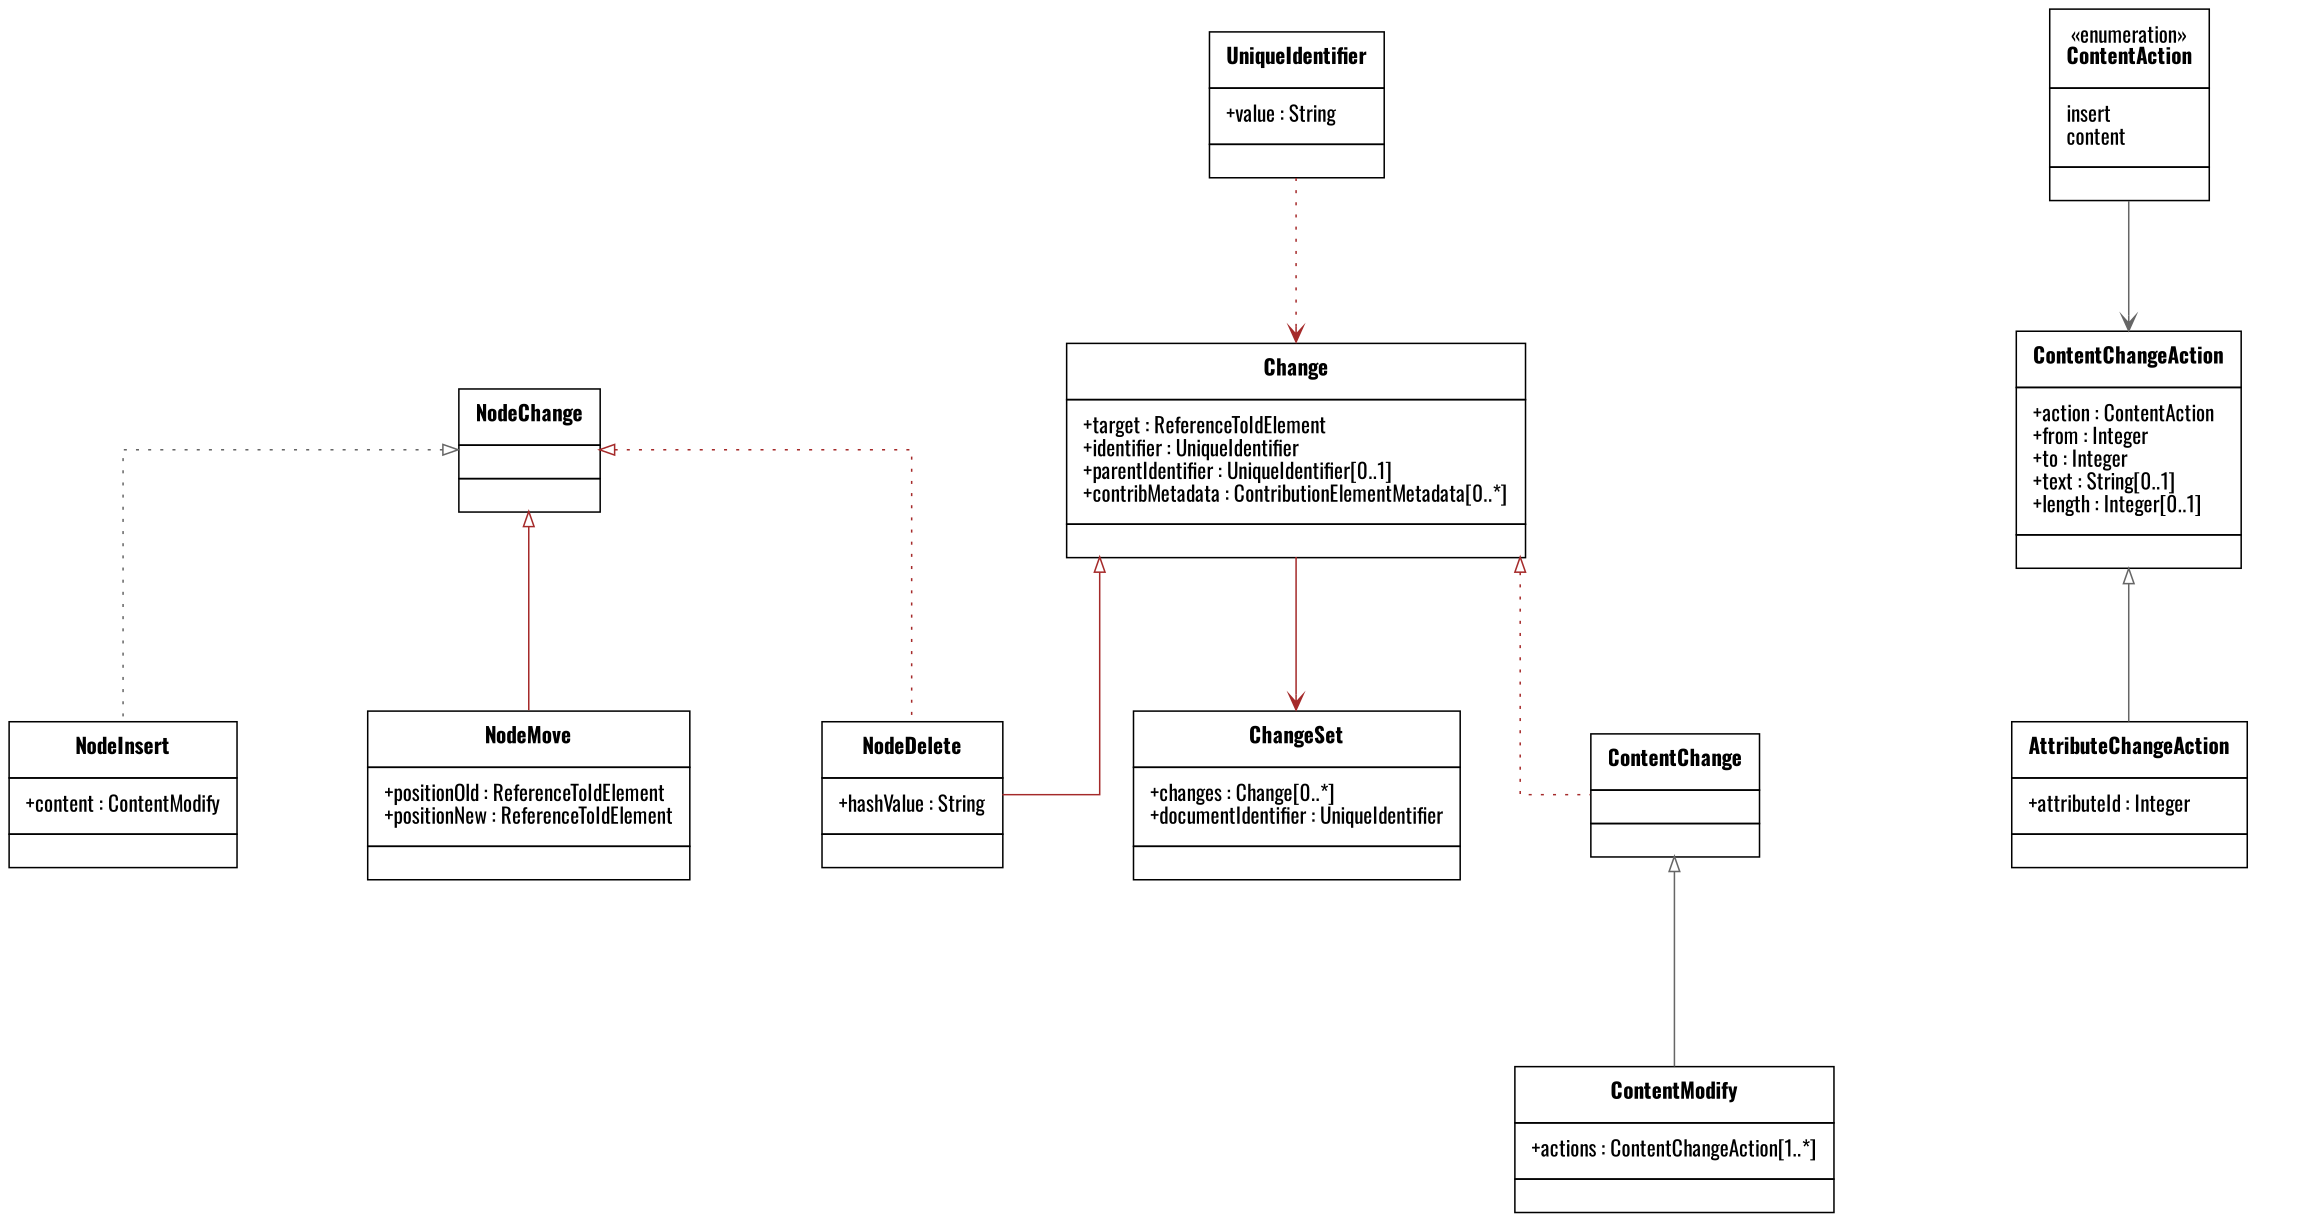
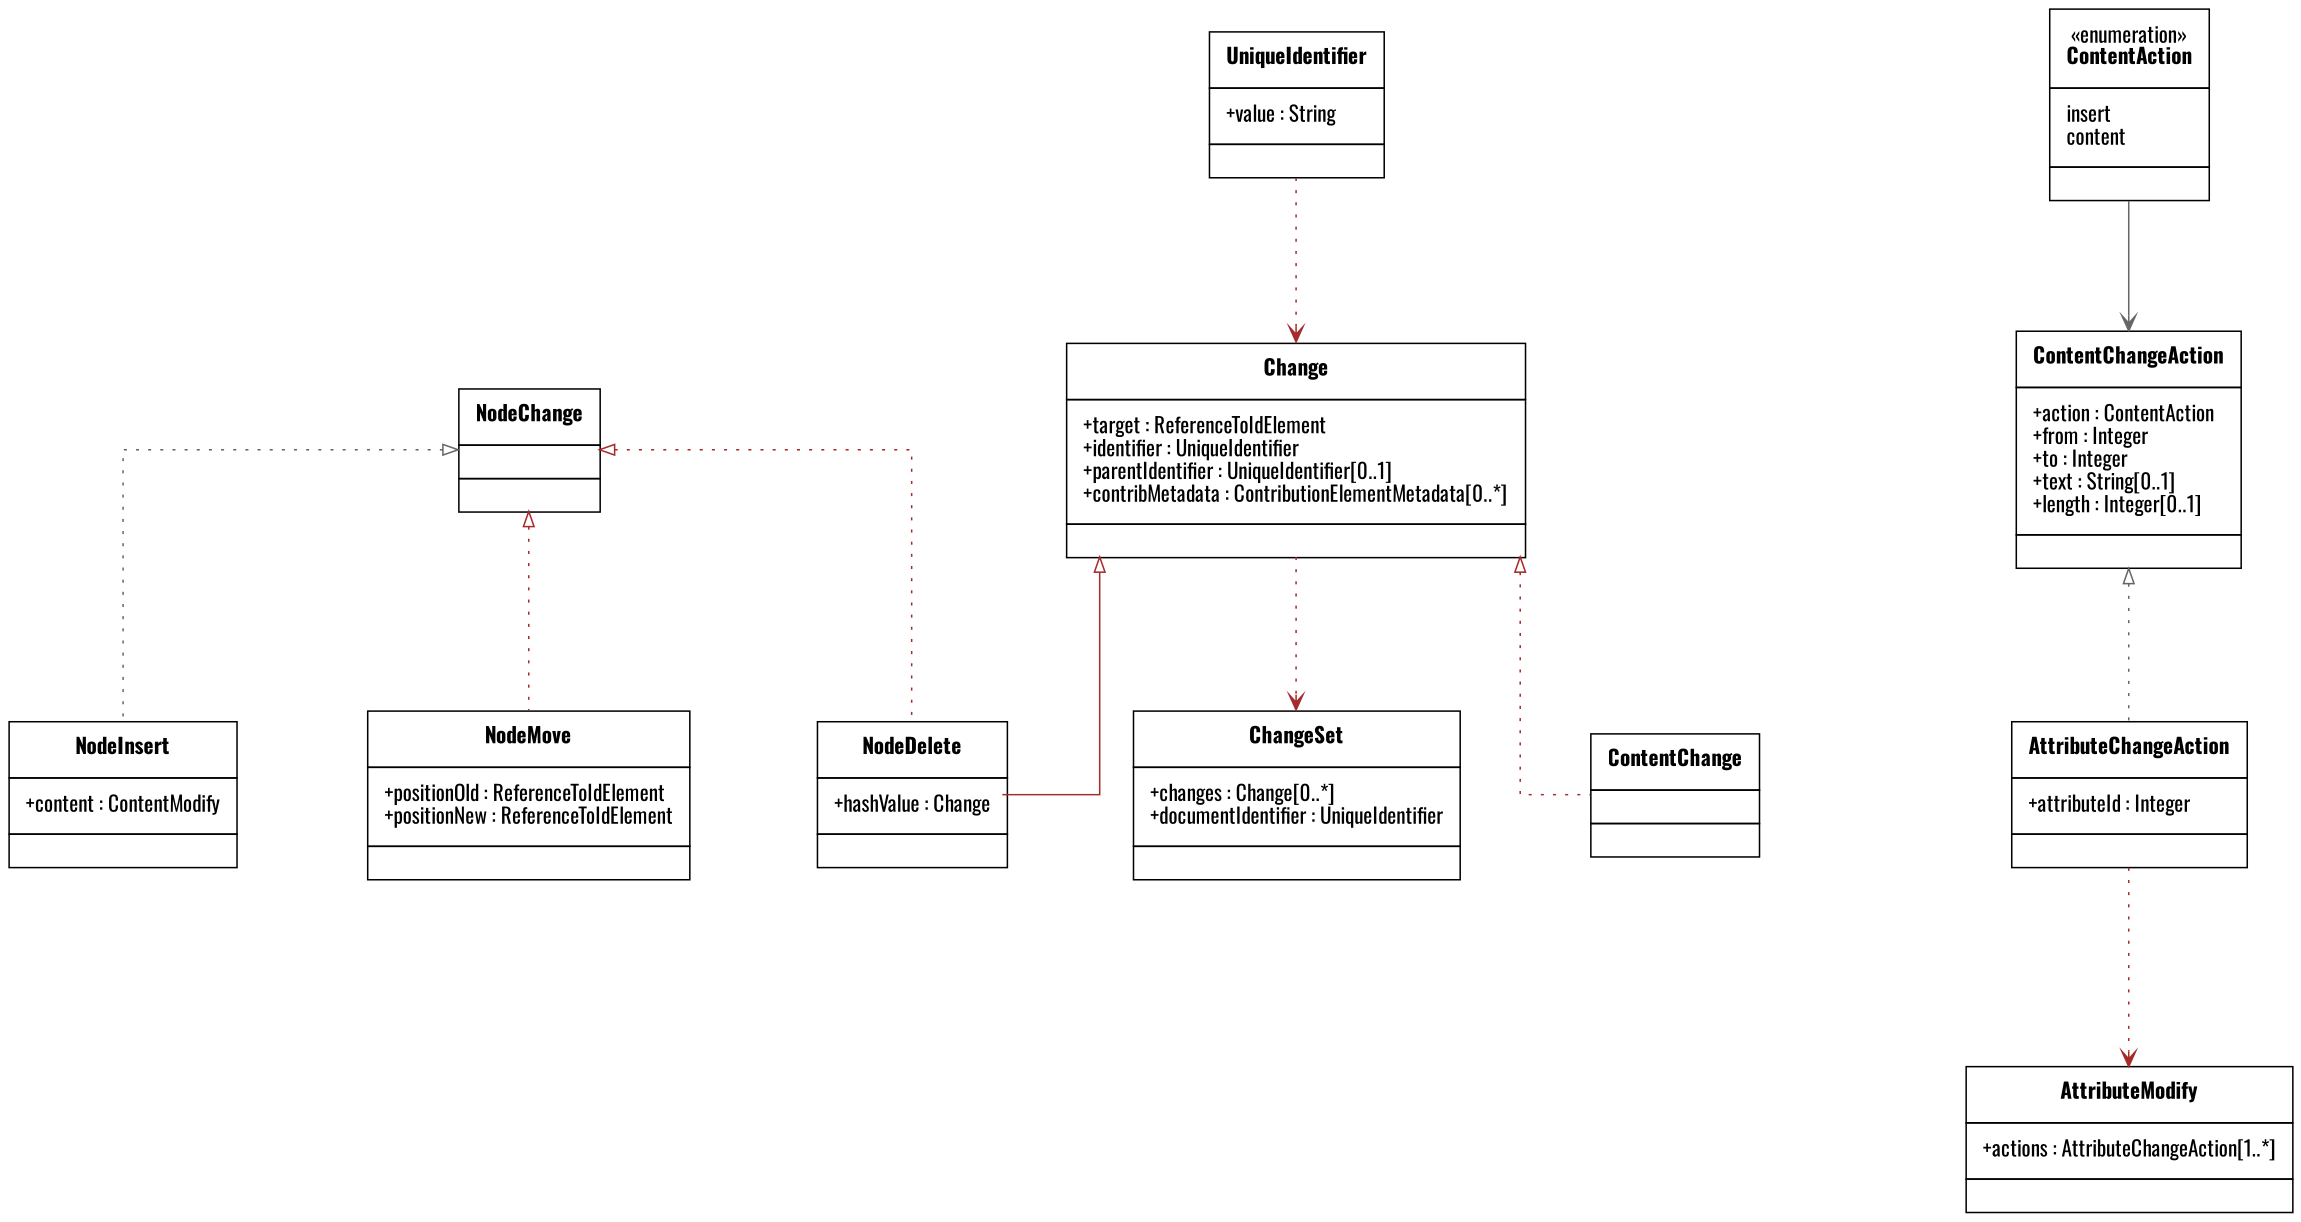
(529, 618) -> (529, 618)
(1296, 626) -> (1296, 626)
(2129, 653) -> (2129, 653)
(912, 805) -> (912, 805)
(1674, 1140) -> none
none -> (2129, 1140)
